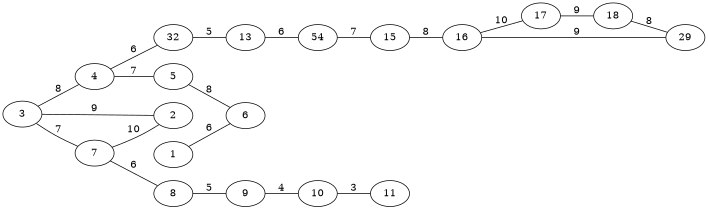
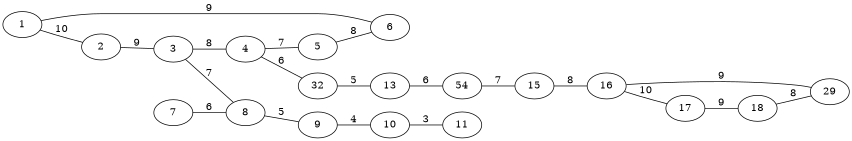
(209, 128) -> (209, 8)
(57, 136) -> (209, 81)
(136, 137) -> (61, 37)
